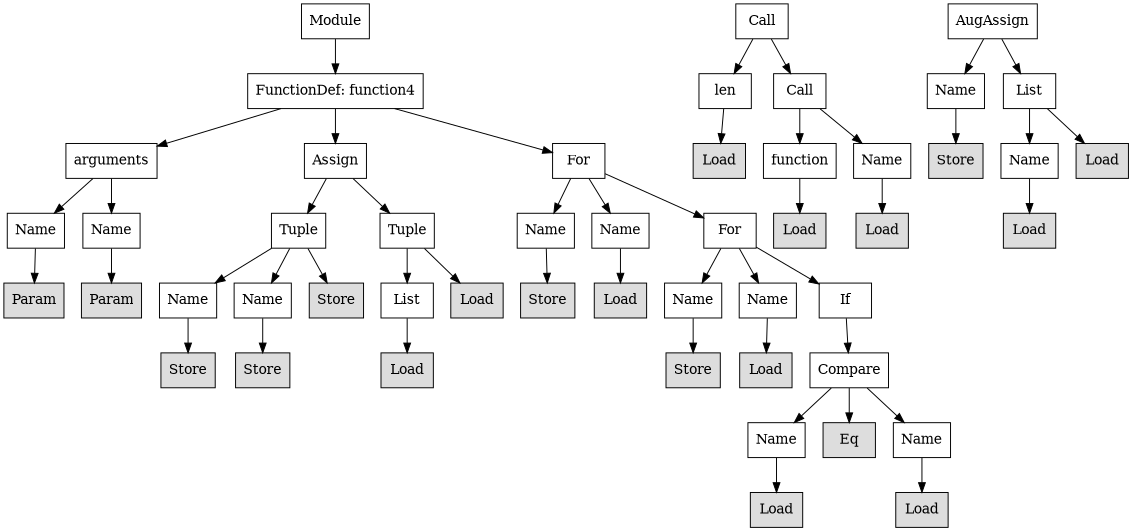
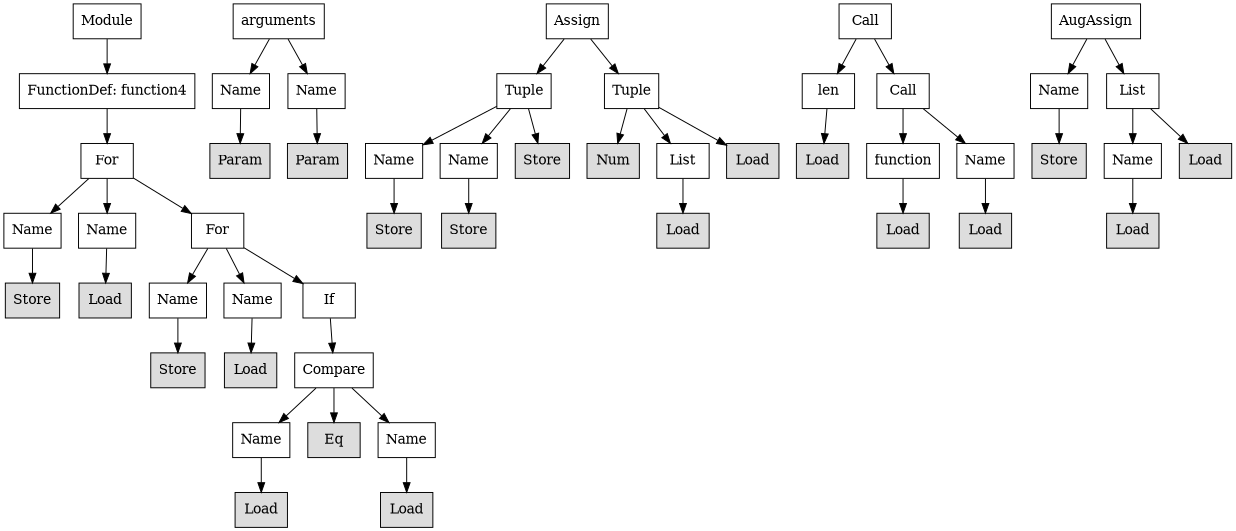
(335, 121) -> none
(224, 126) -> none
none -> (613, 161)
